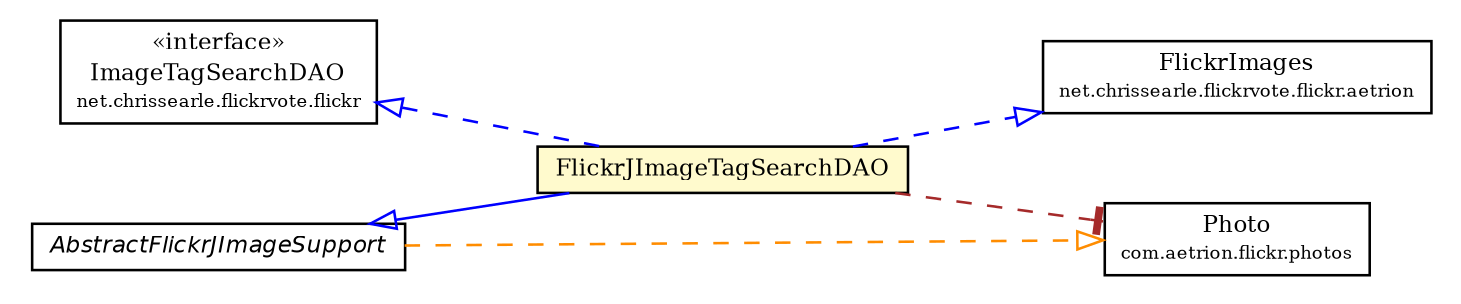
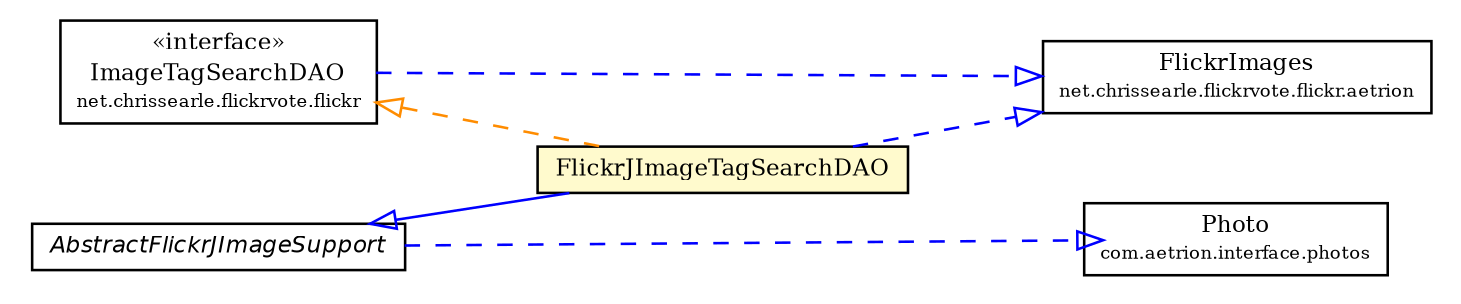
none -> (696, 74)
(502, 127) -> (502, 127)
(993, 206) -> none
(741, 243) -> (741, 243)
(1237, 253) -> (1236, 253)
